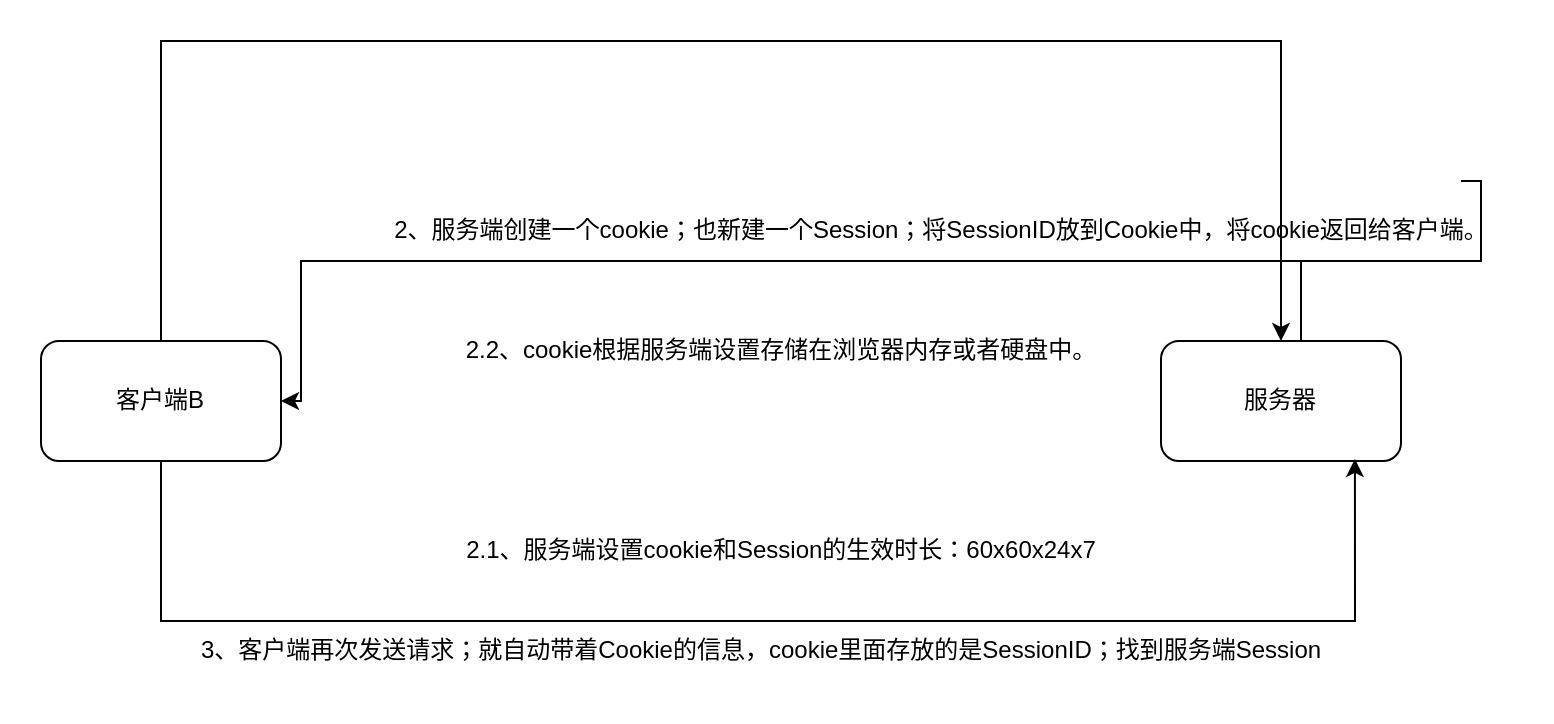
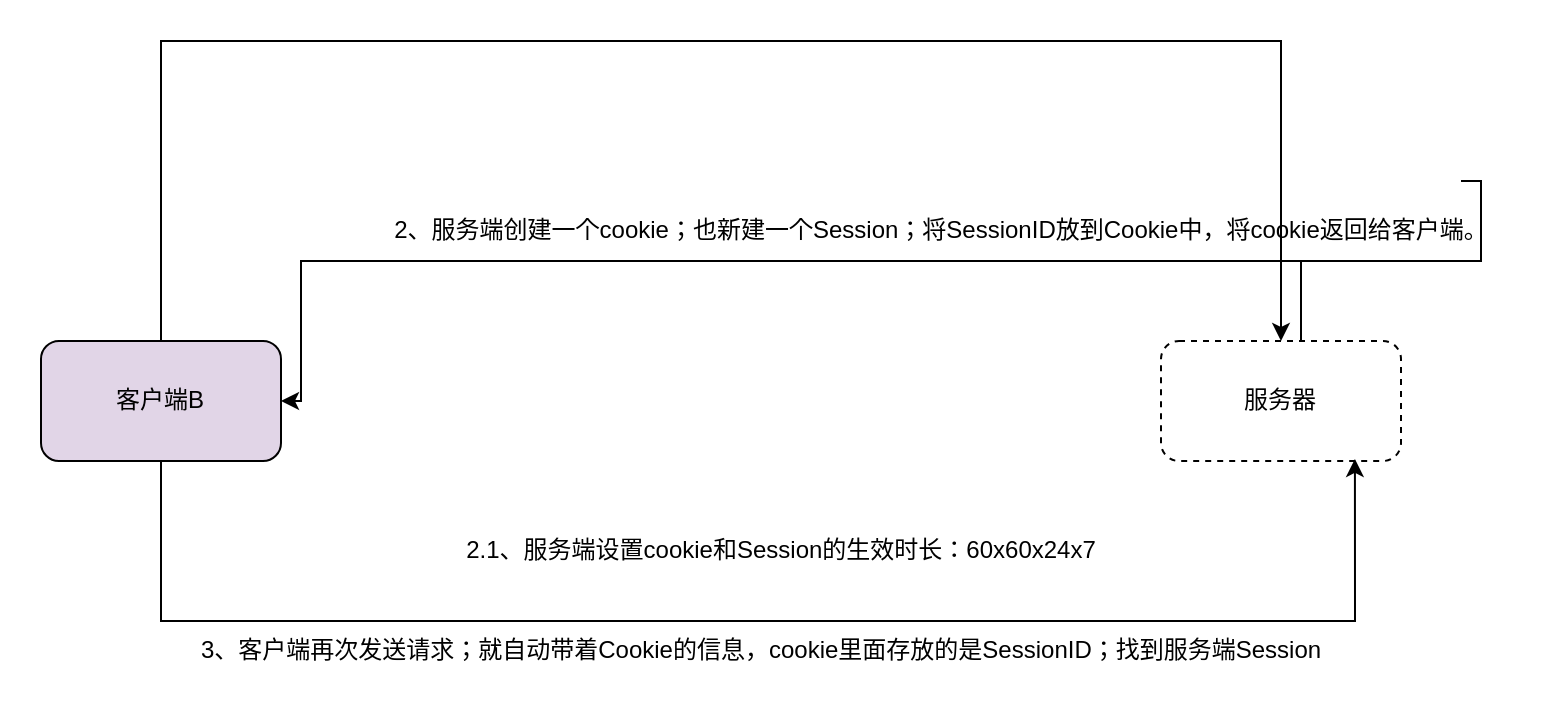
(781, 351) -> none
(161, 401) -> (161, 401)
(1281, 401) -> (1281, 401)
